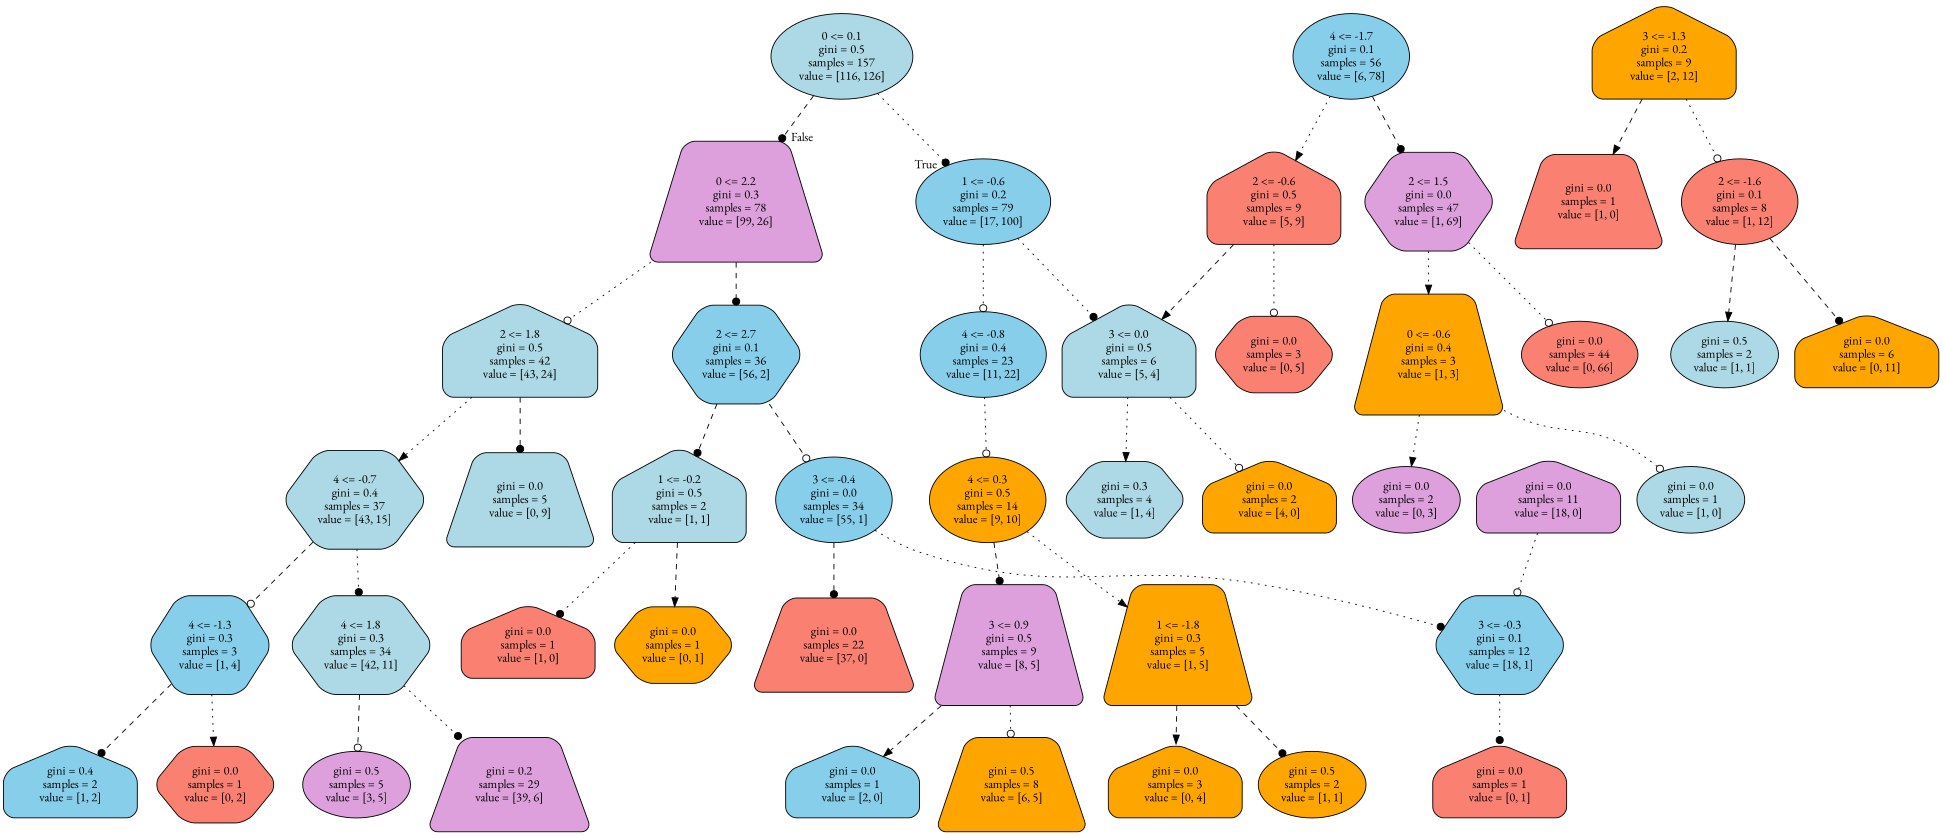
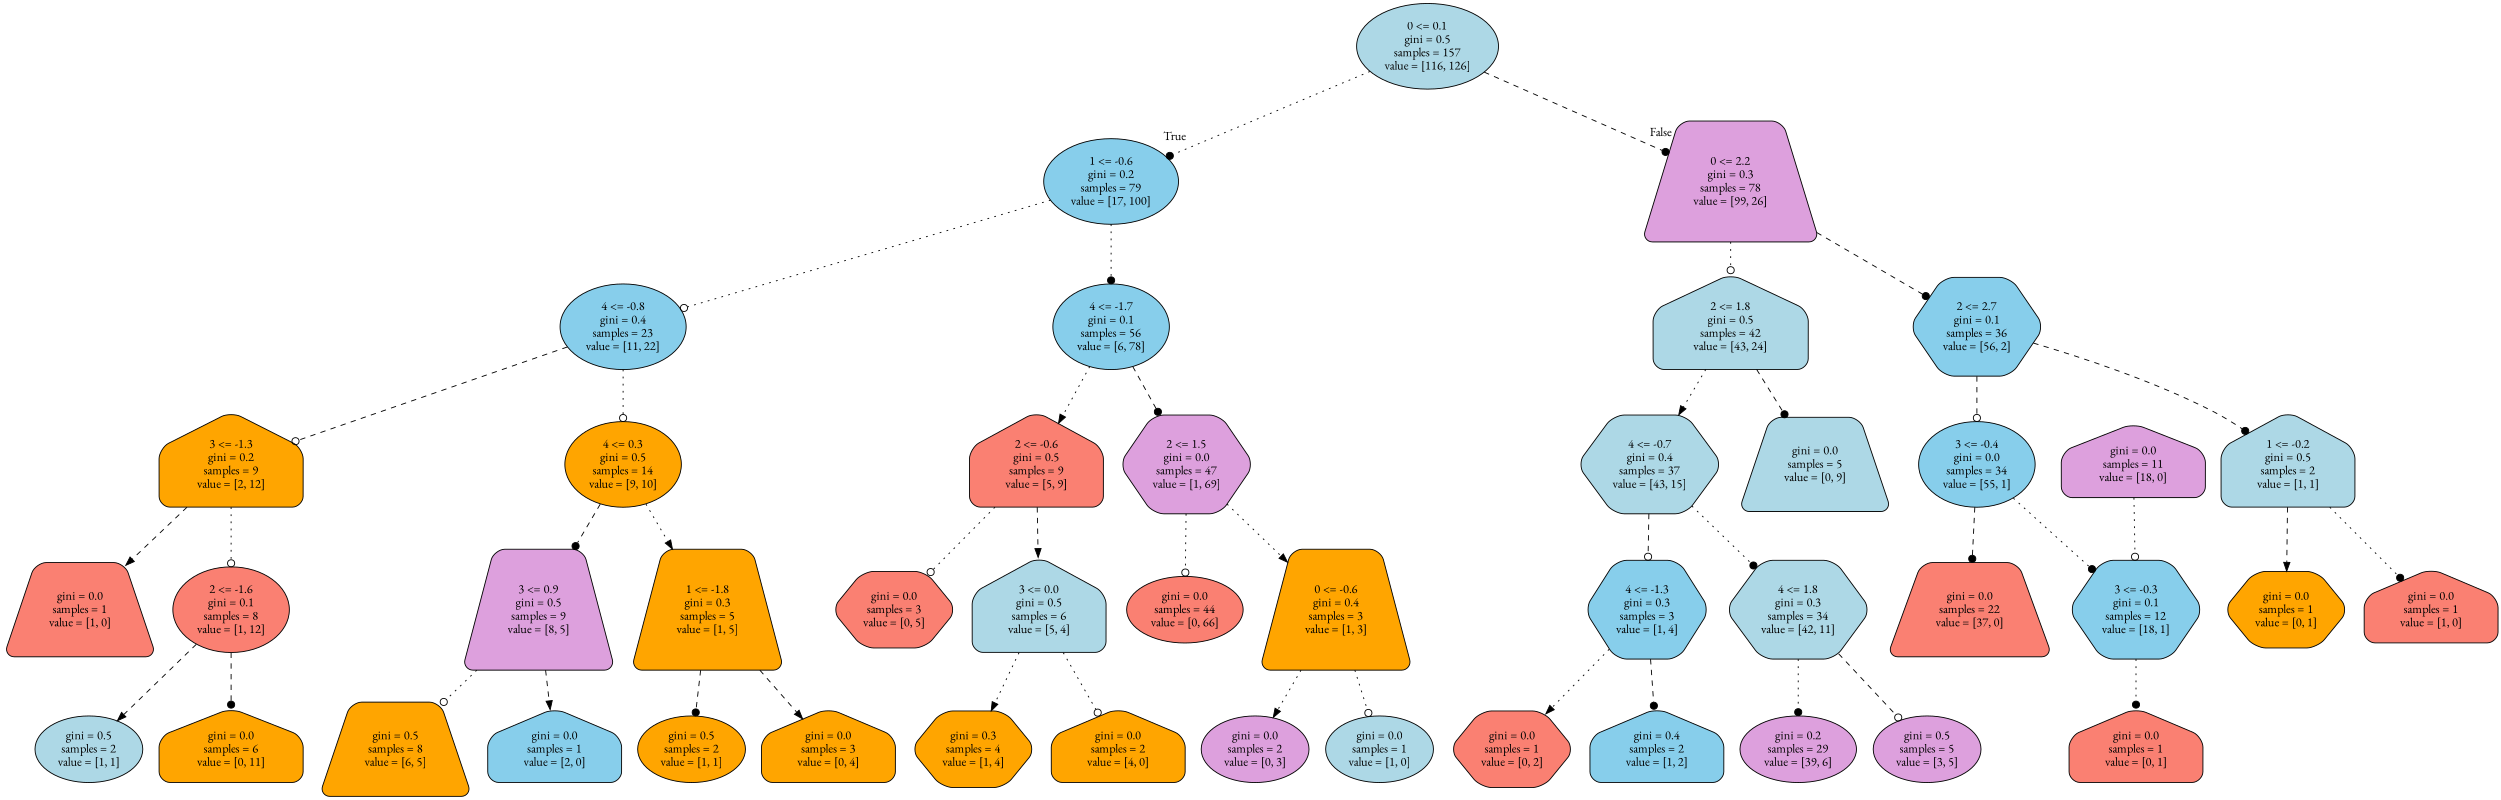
(1054, 276) -> (1111, 250)
none -> (433, 393)
(1125, 500) -> (973, 749)
(509, 785) -> (1798, 749)
